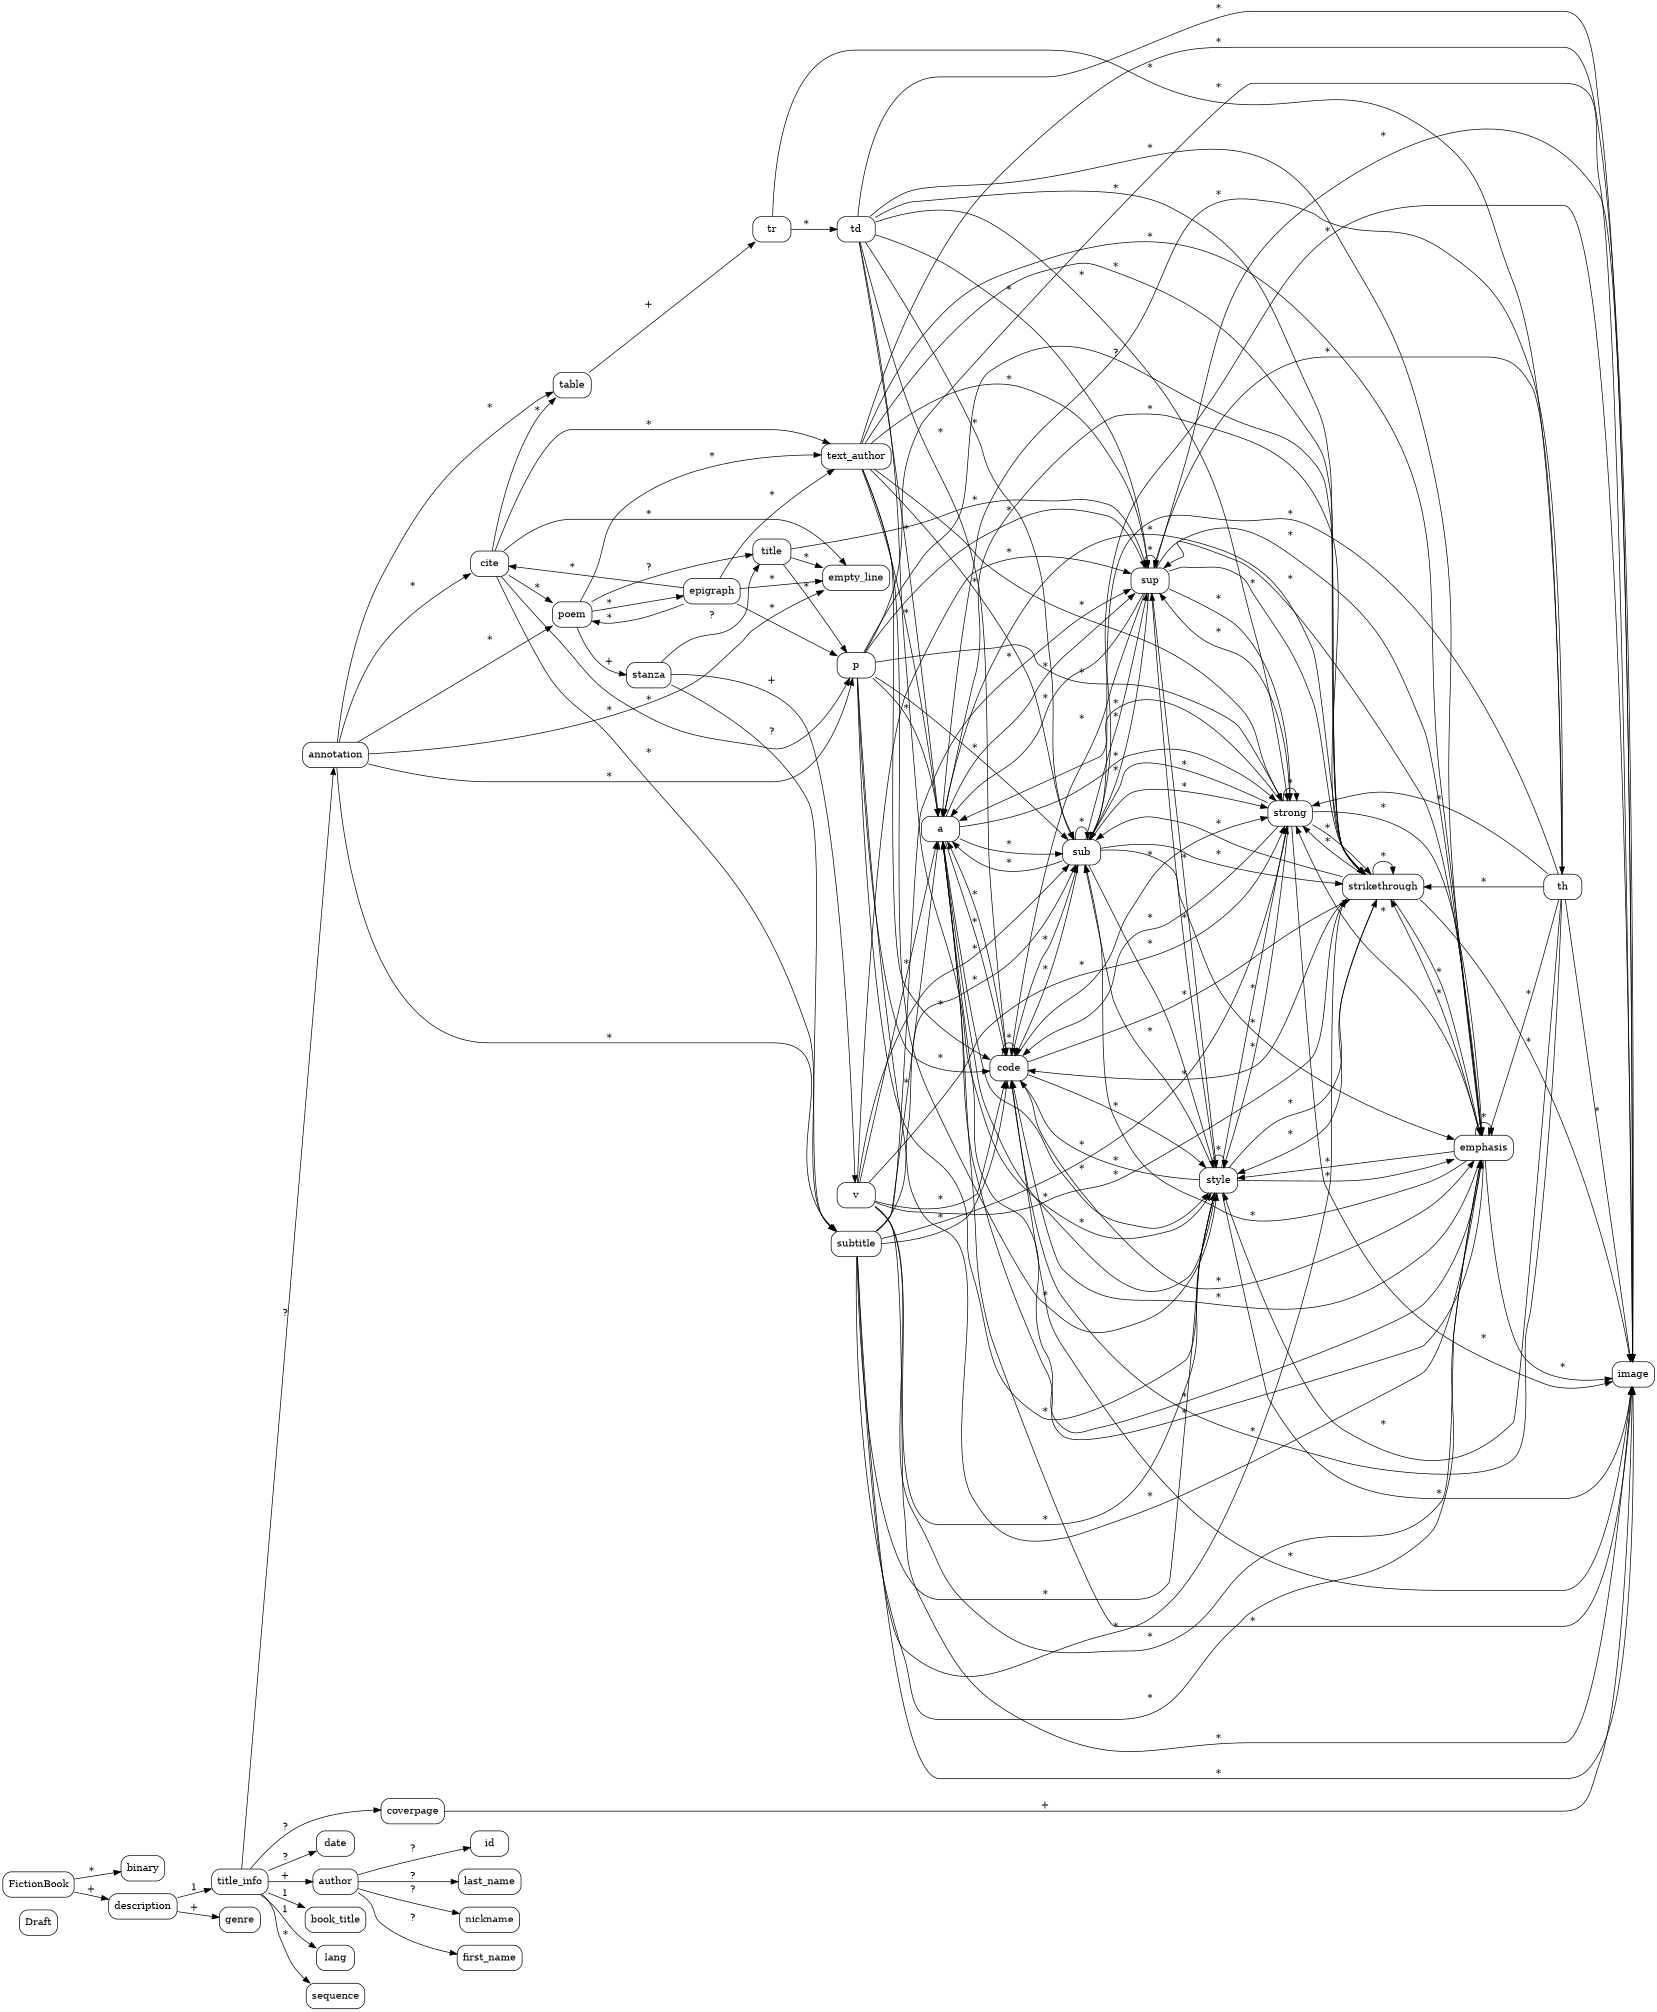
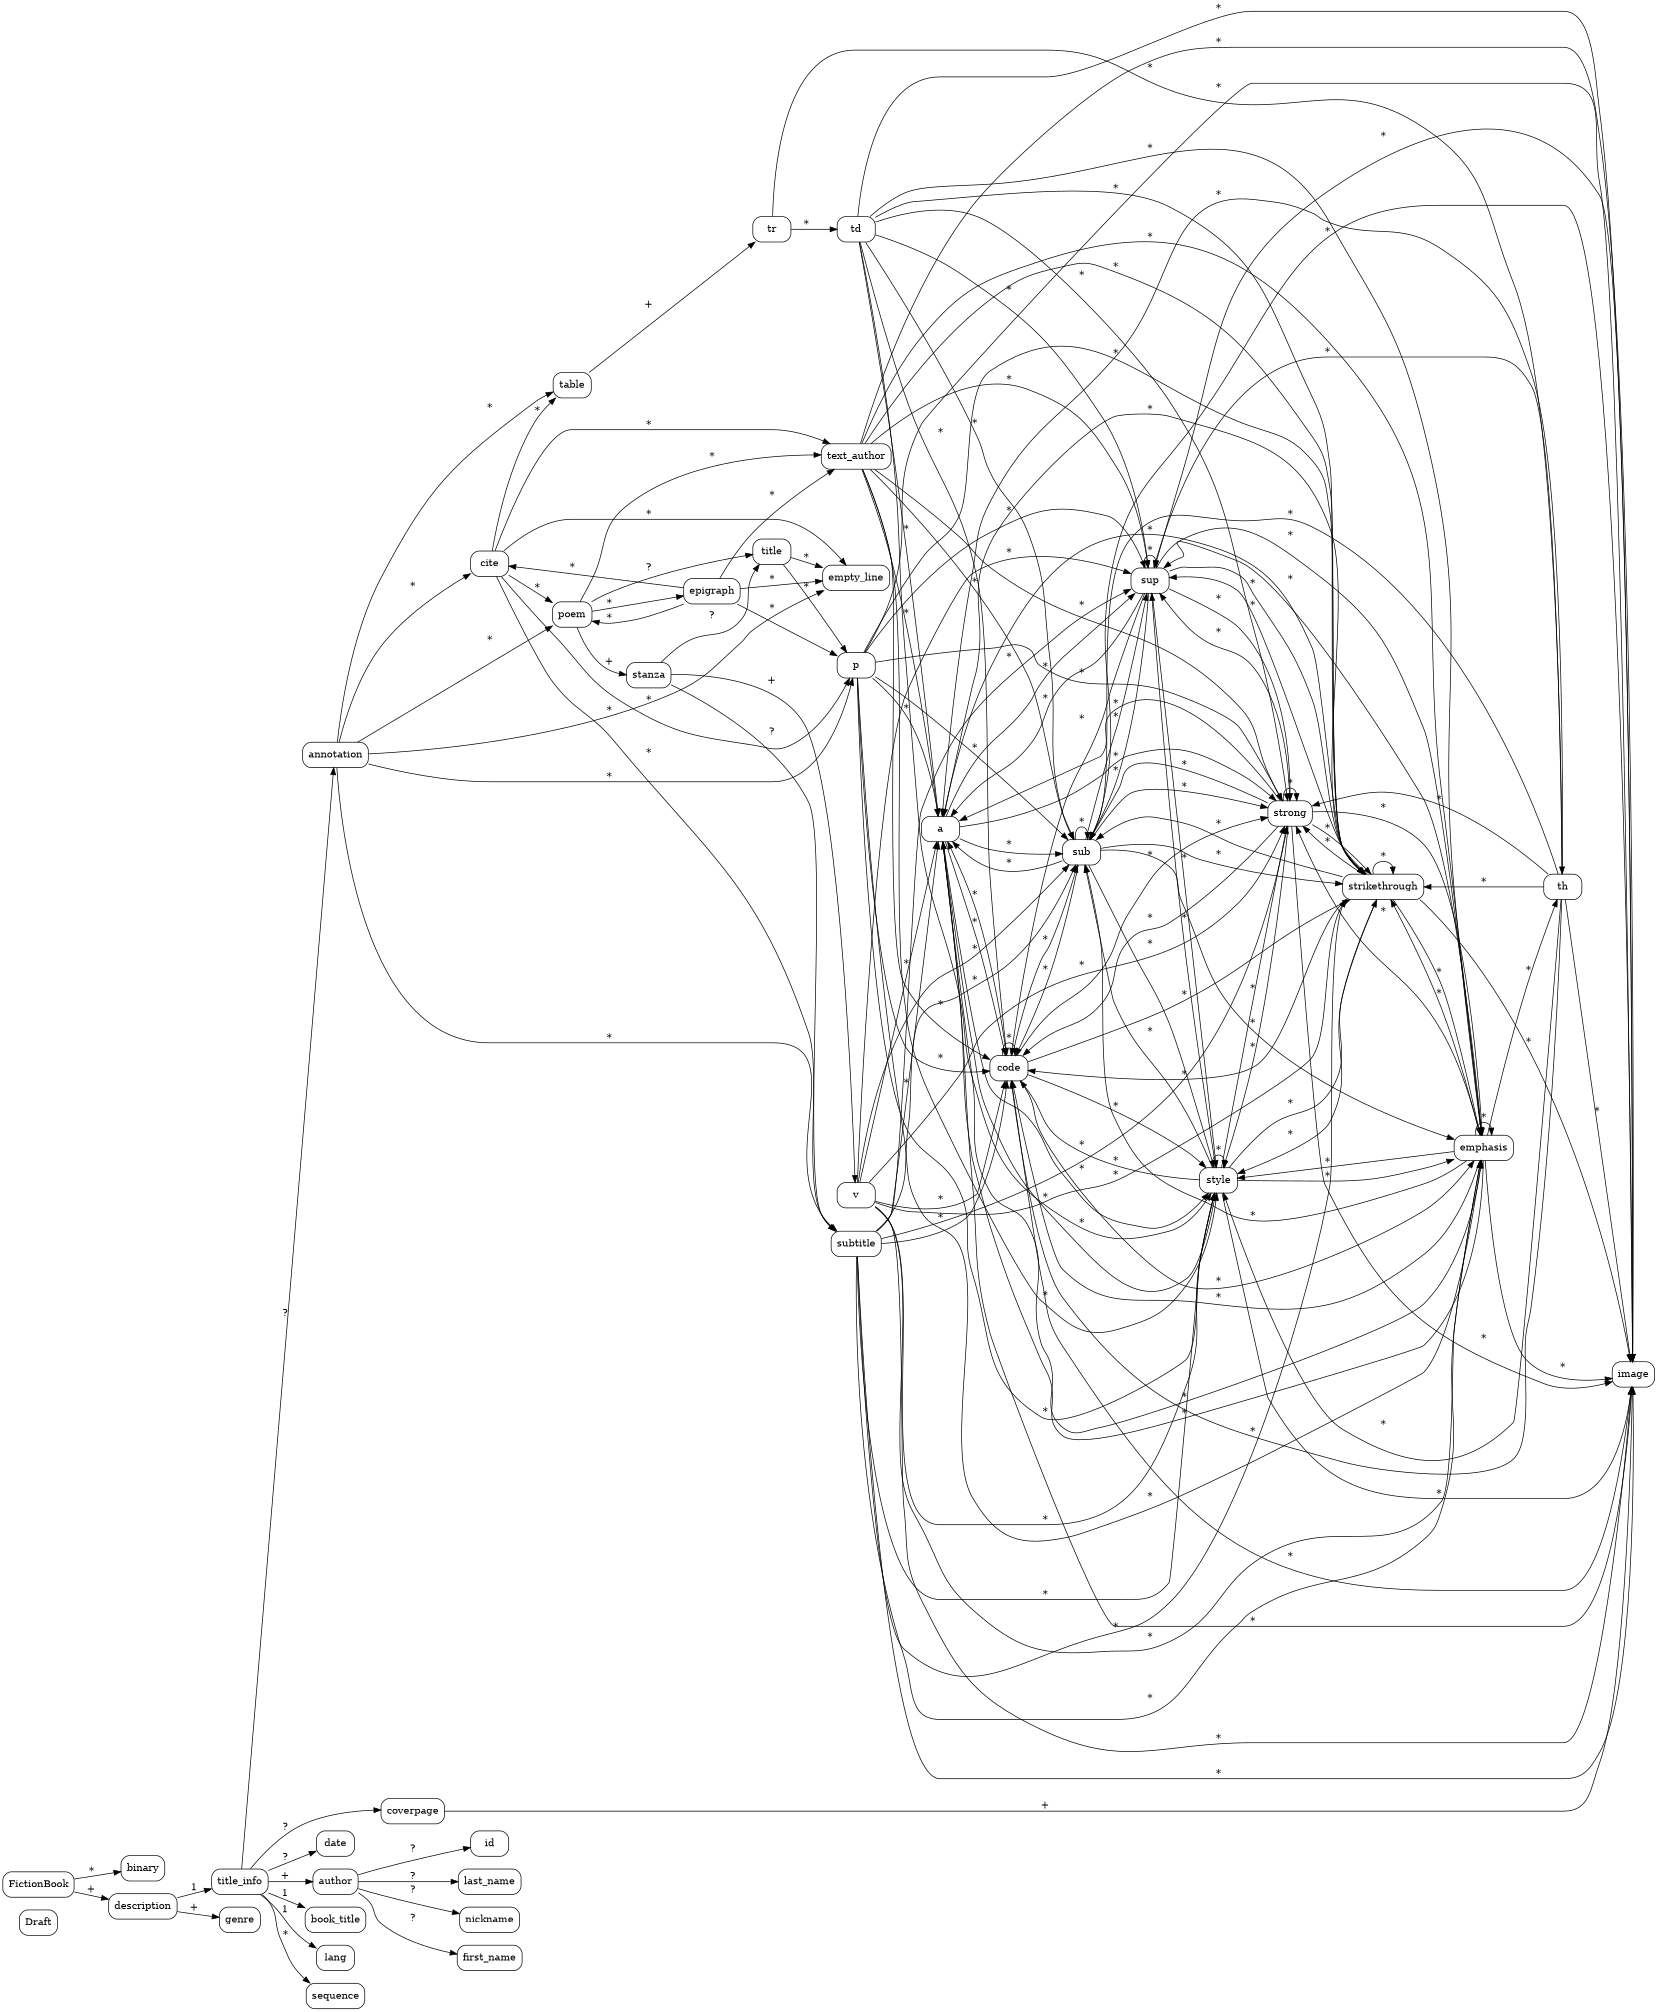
(1116, 353) -> (1116, 353)
(982, 504) -> (1289, 704)
(1526, 1015) -> (1519, 1014)
